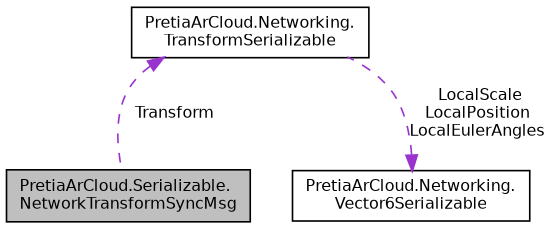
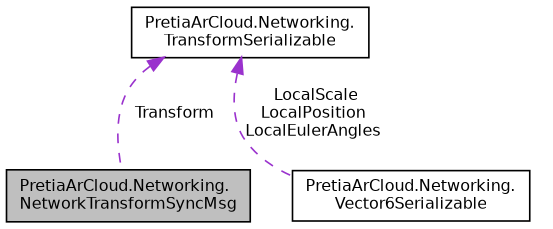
(395, 96) -> (243, 136)
(128, 196) -> (128, 196)
